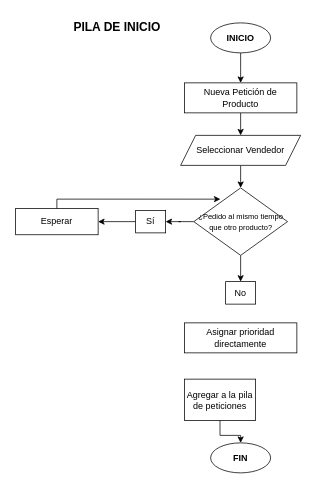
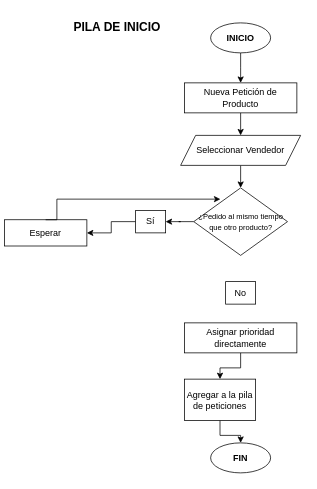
(57, 222) -> (45, 233)
(240, 266) -> none
none -> (240, 361)
